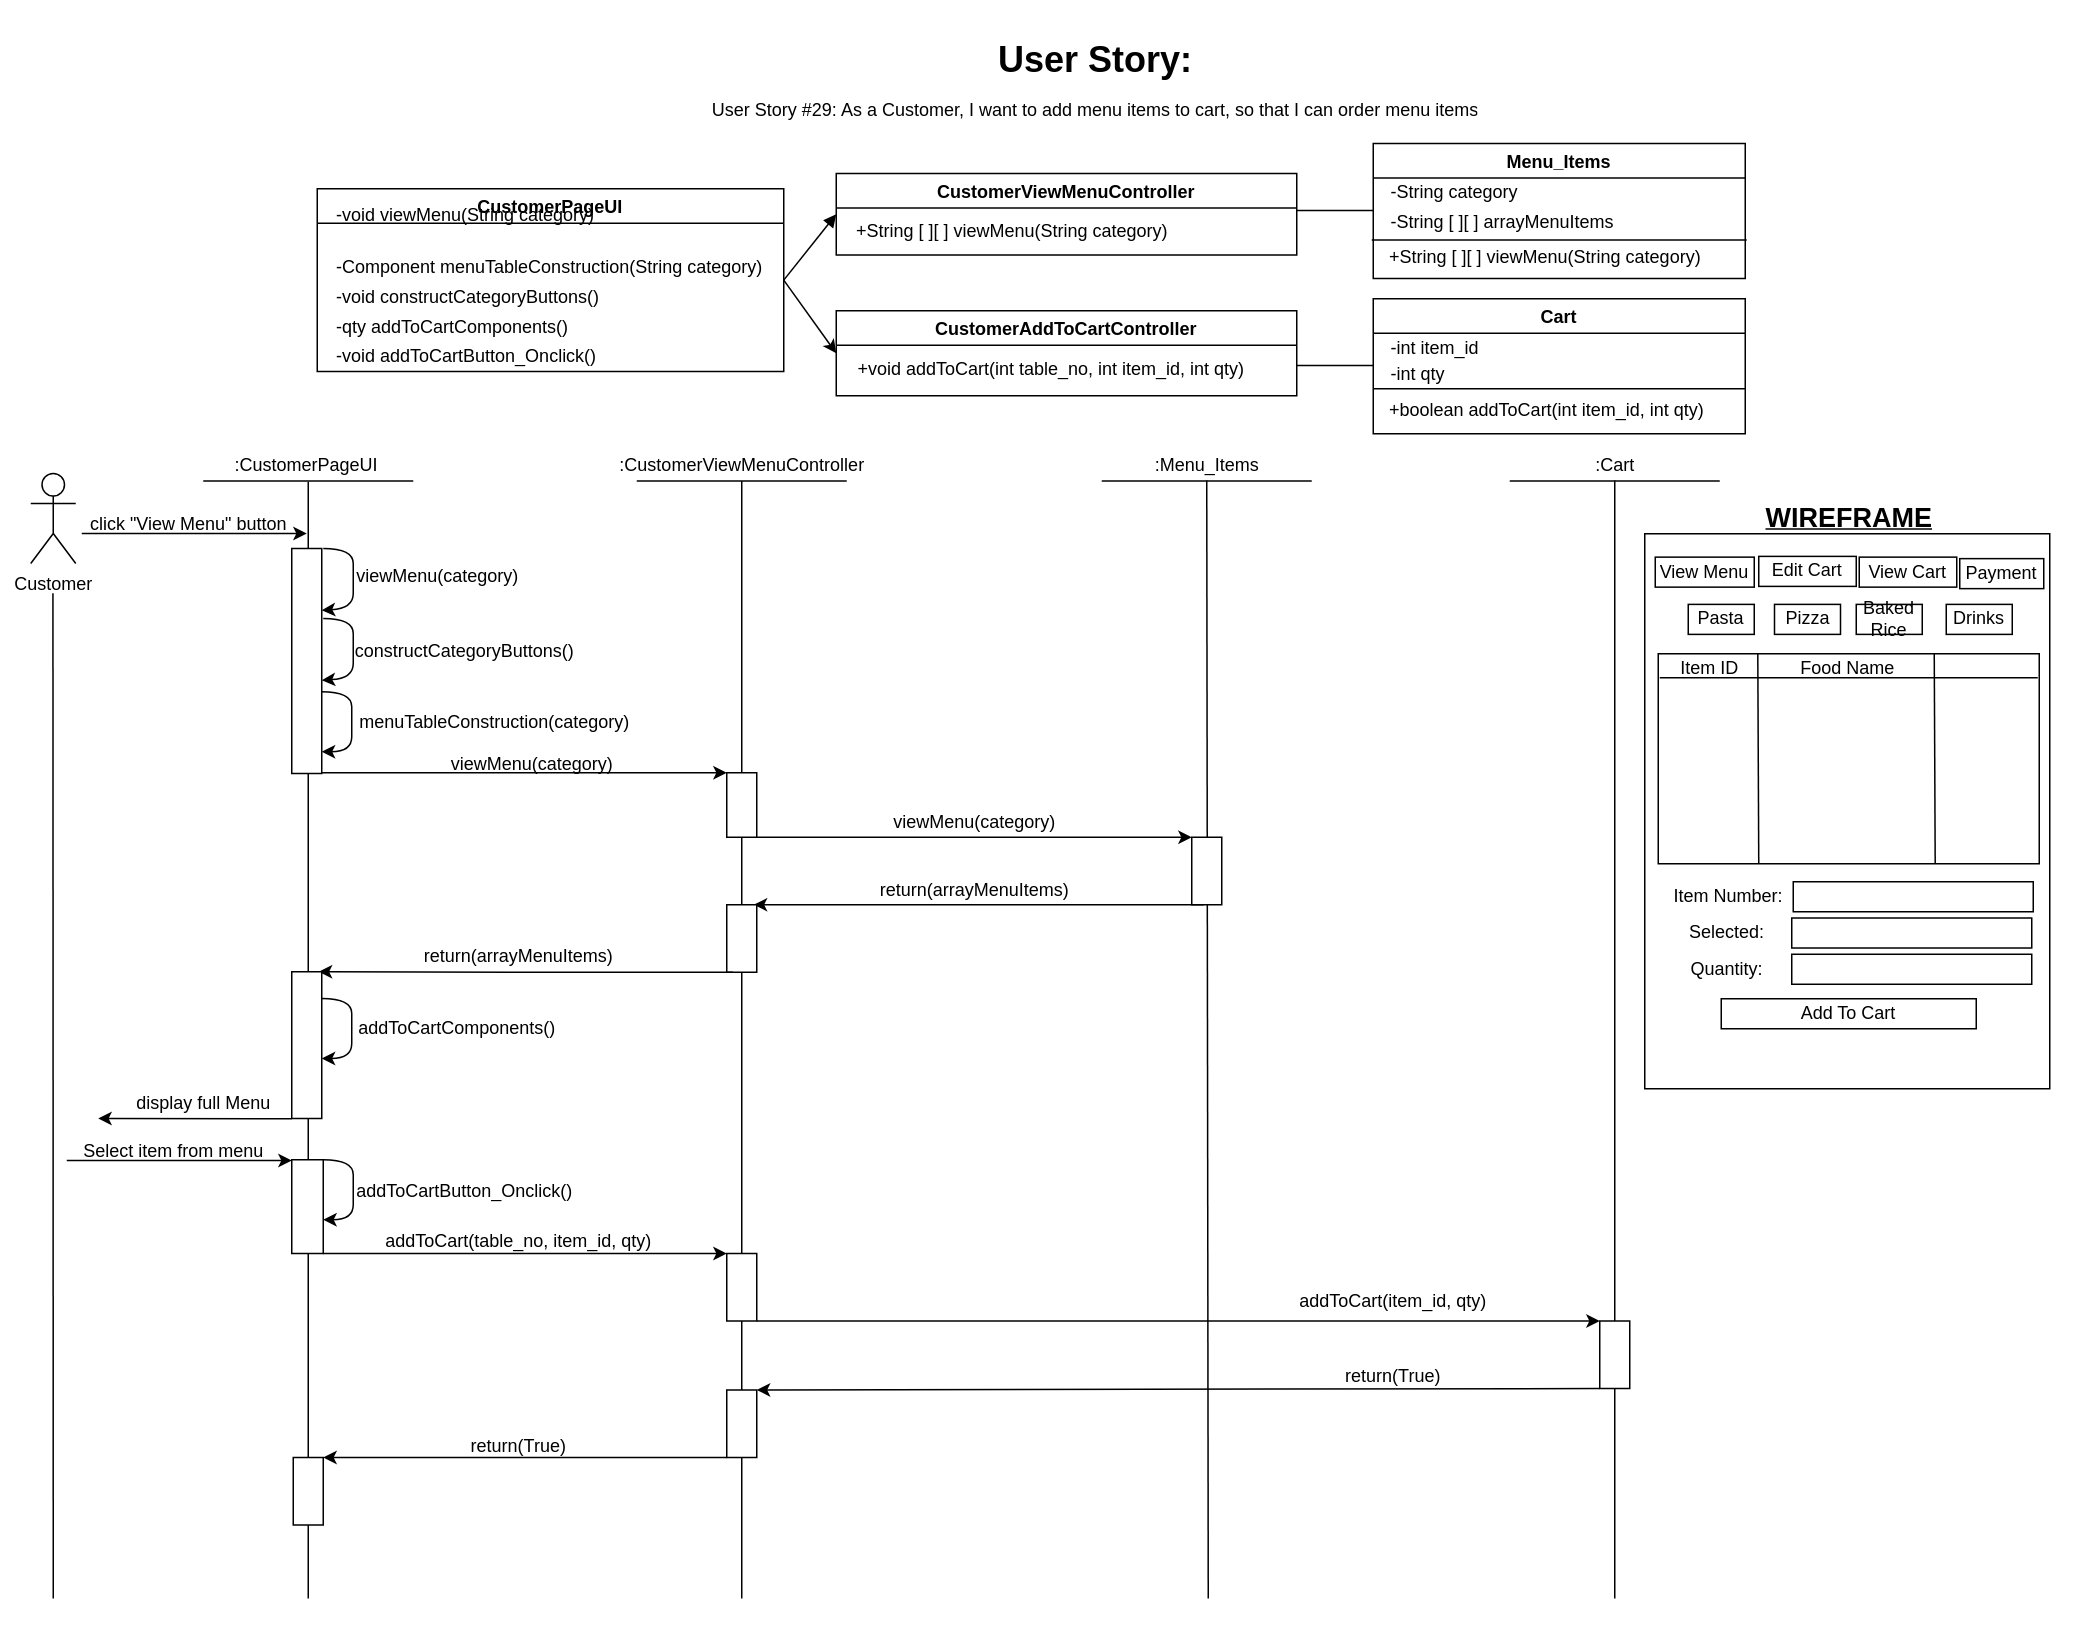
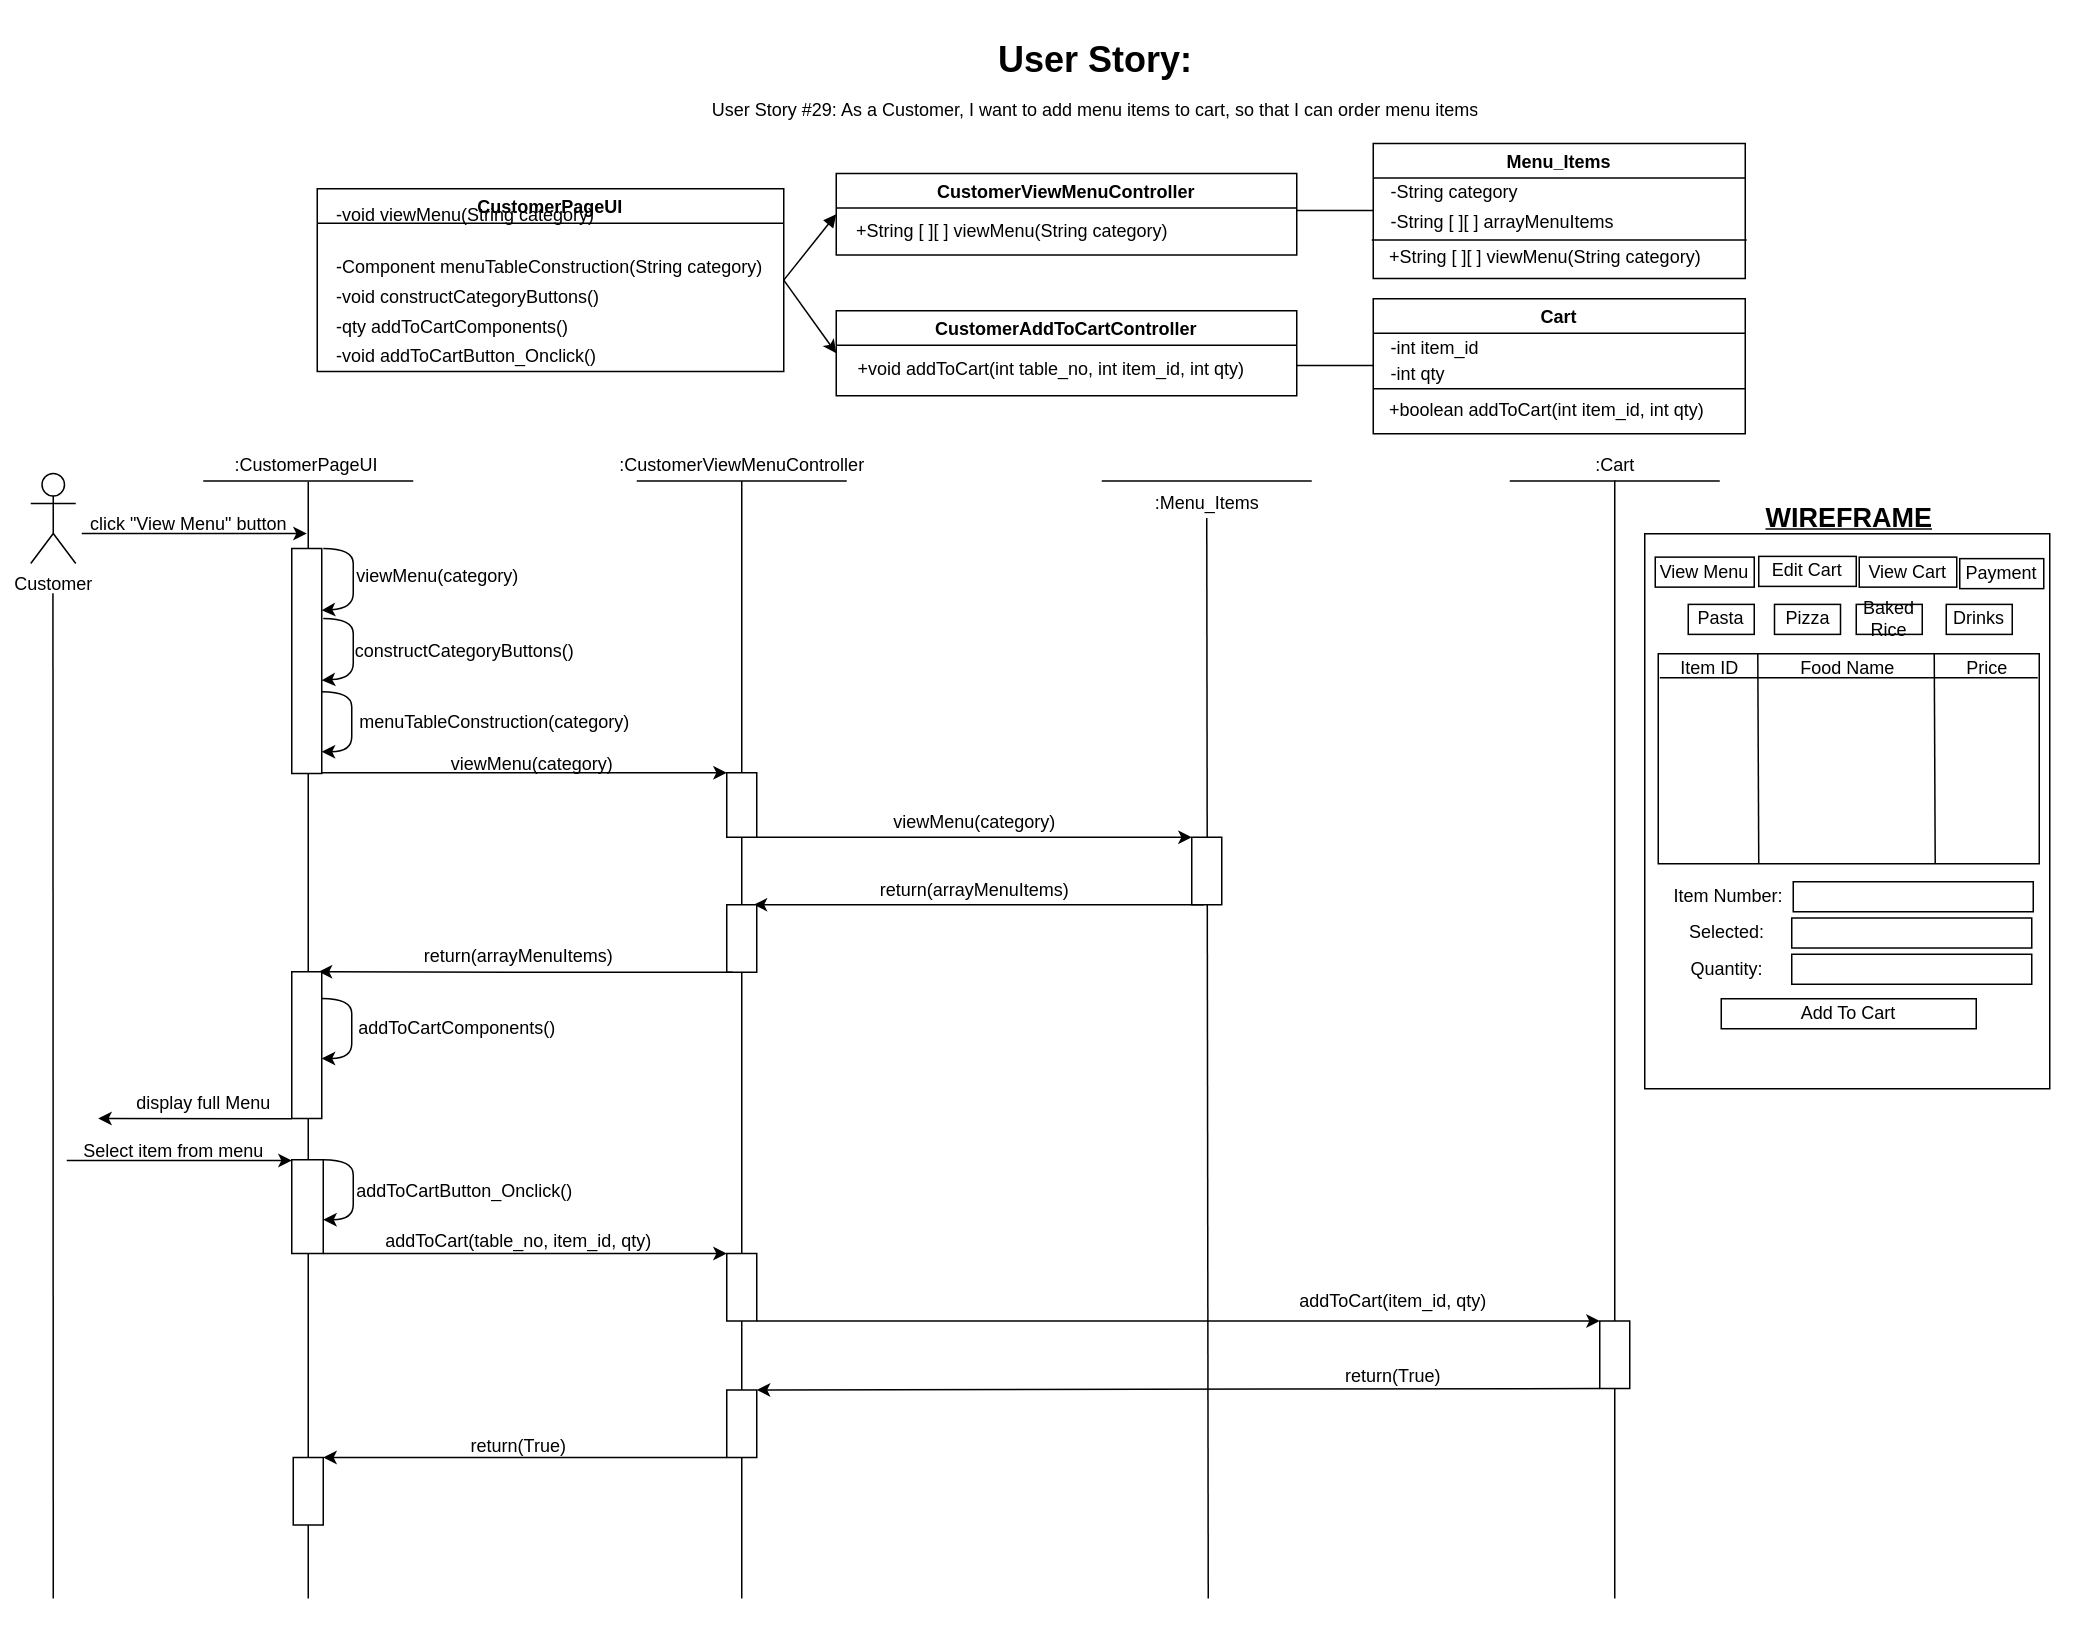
(1207, 466) -> (1207, 503)
none -> (1987, 669)
